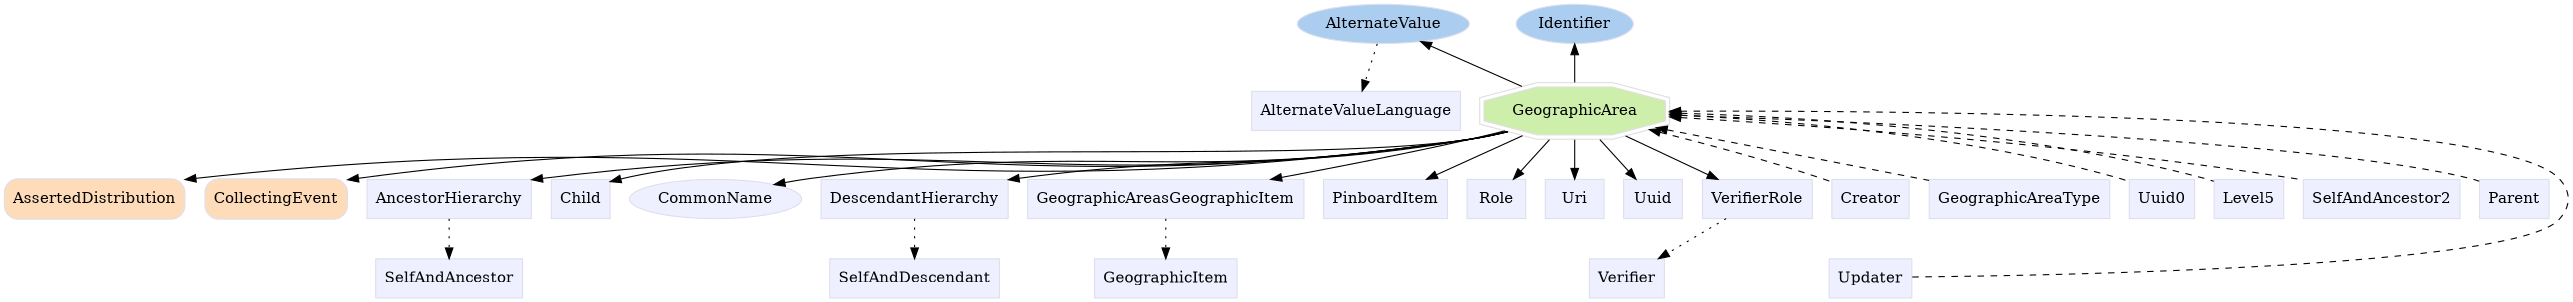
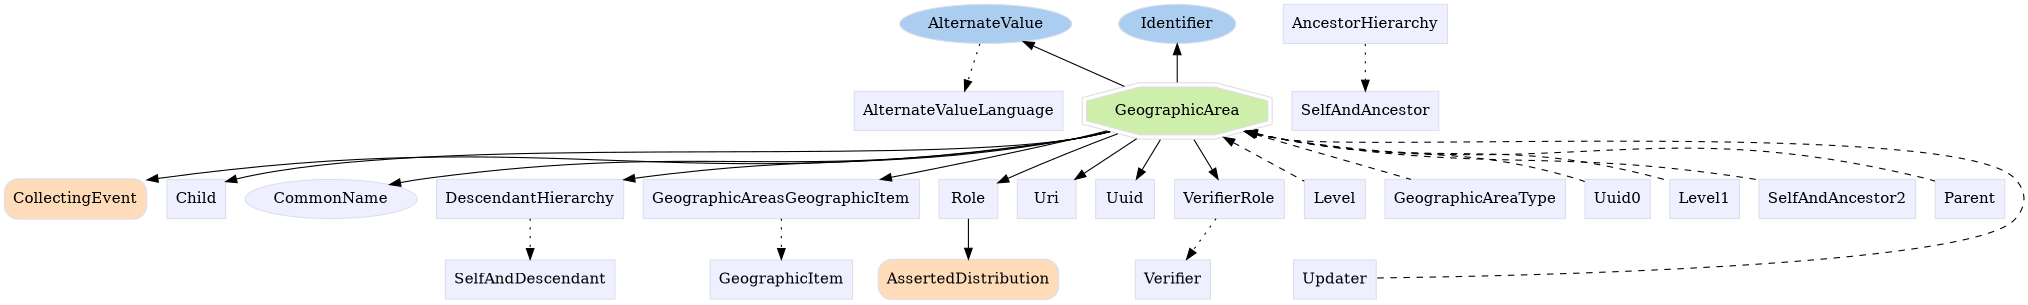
(1026, 163) -> none
(853, 166) -> (968, 233)
(1385, 199) -> none
(1870, 199) -> (1335, 199)
(2249, 199) -> (1705, 199)
